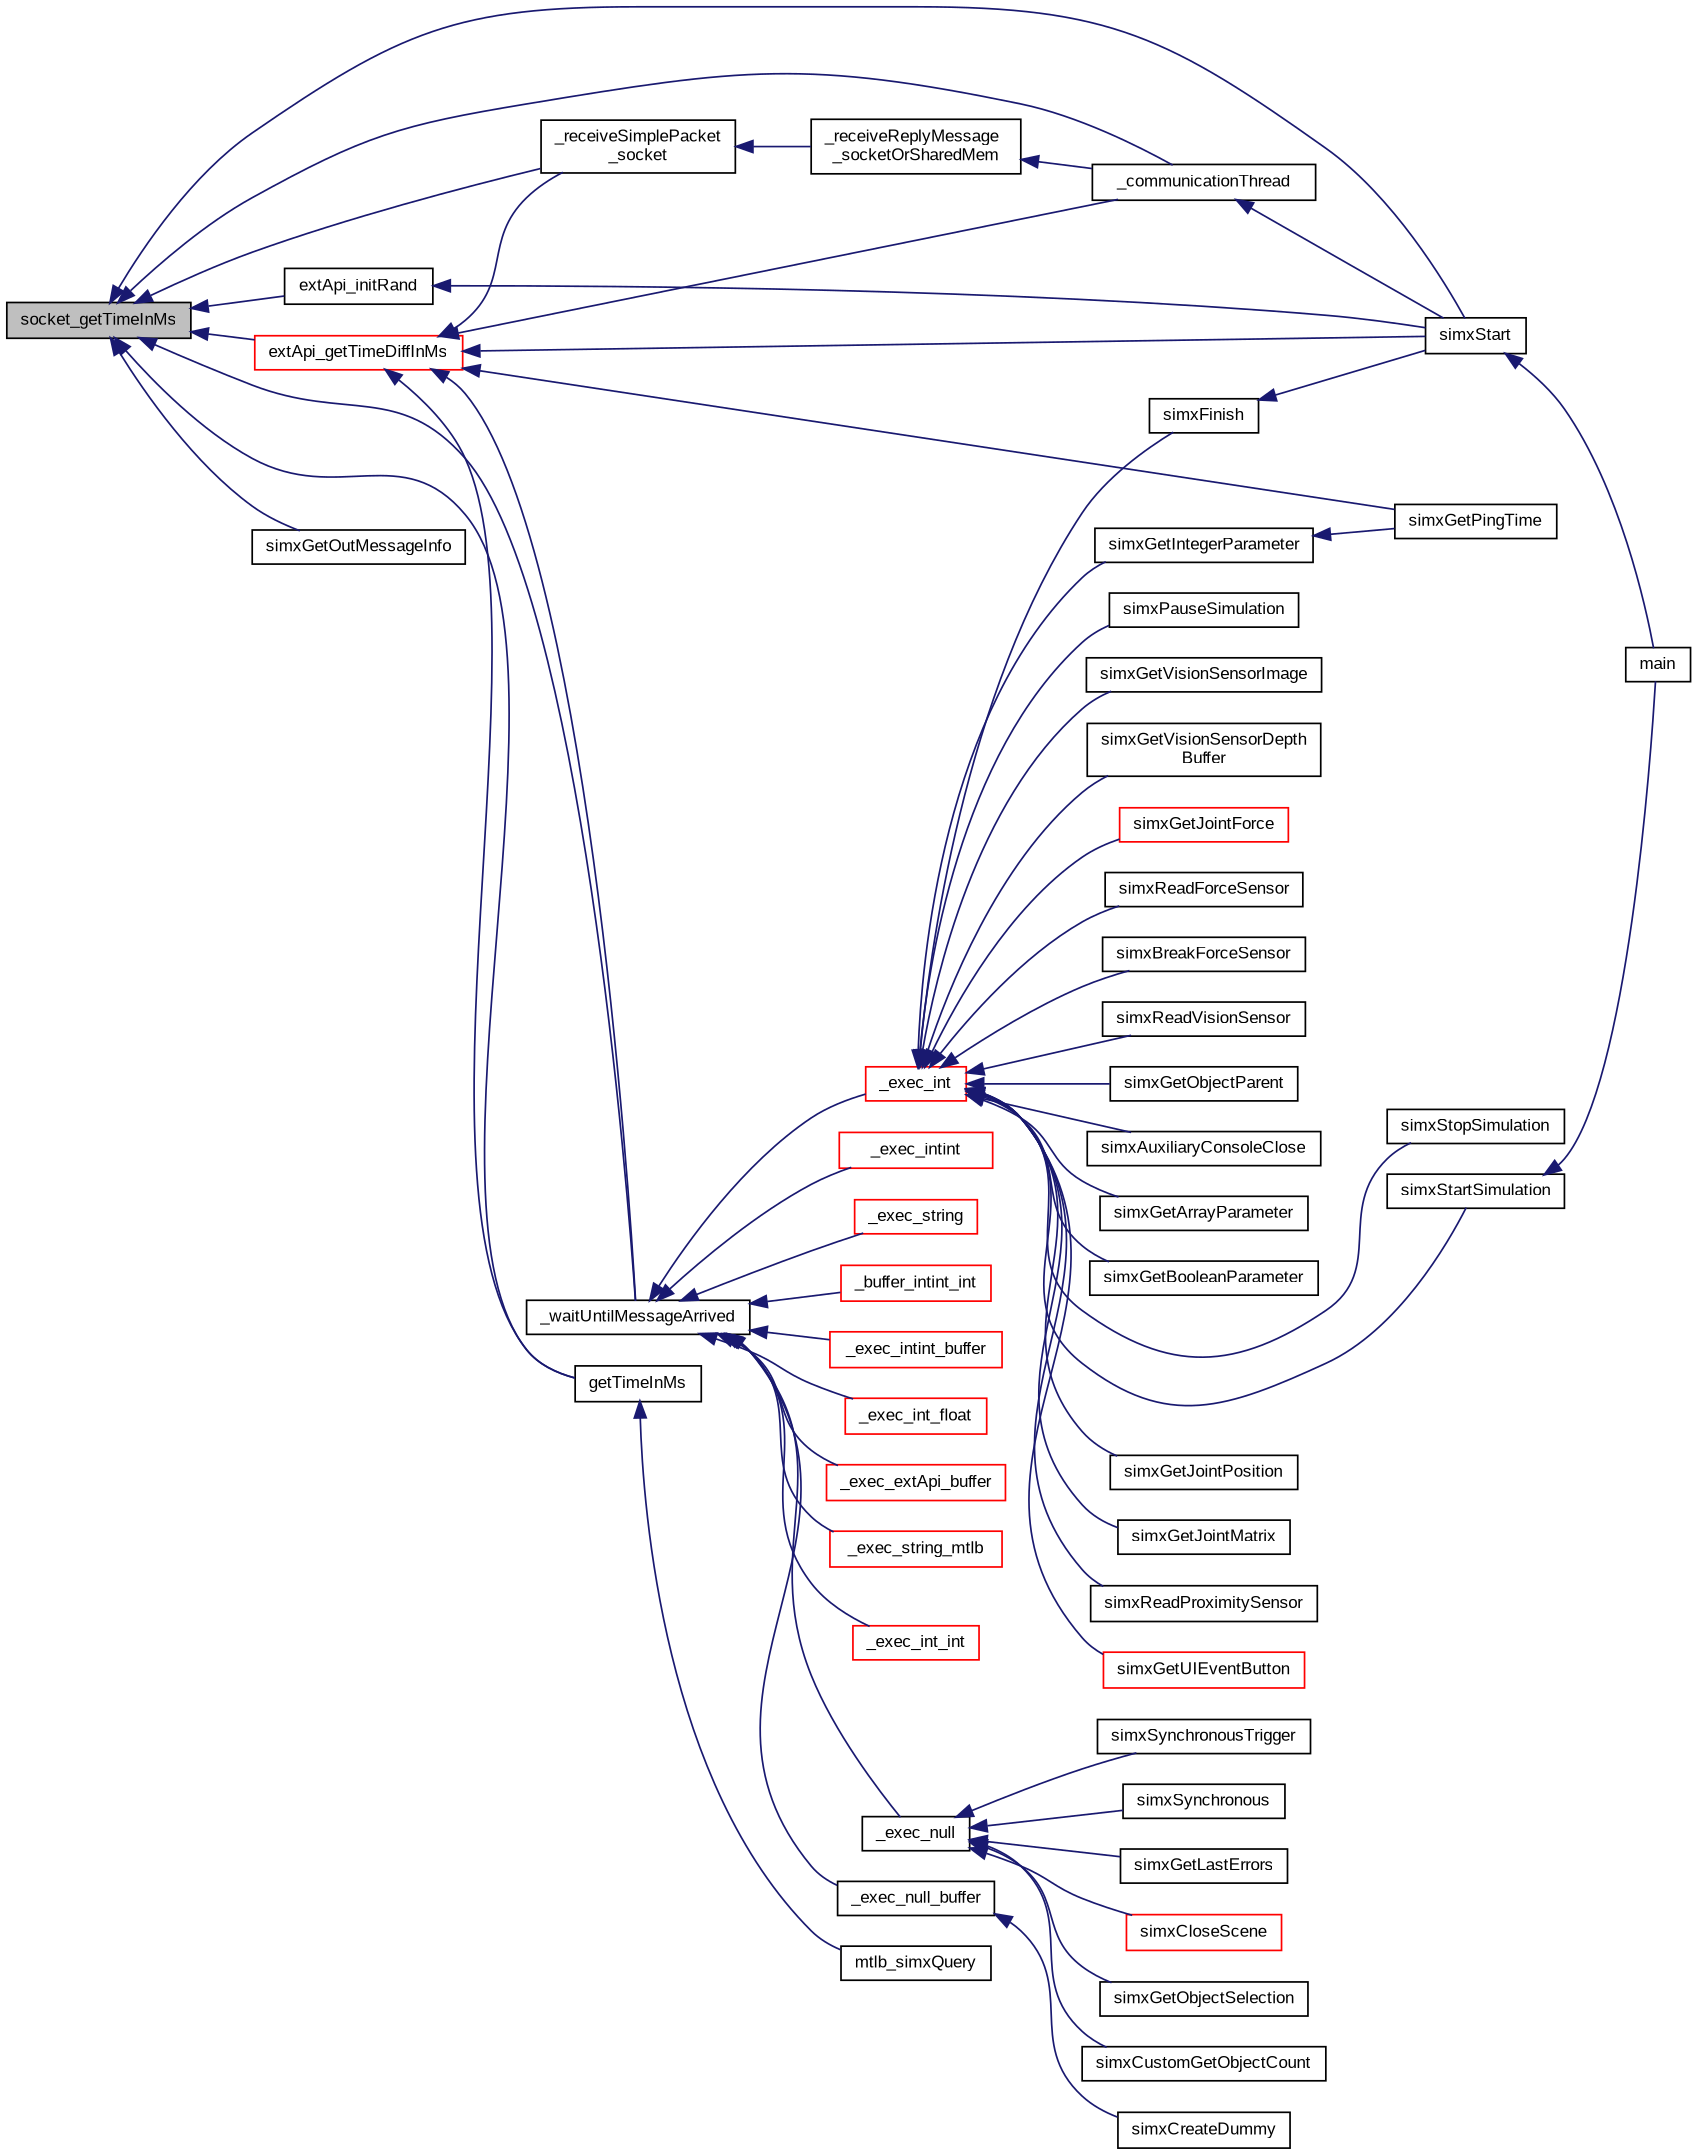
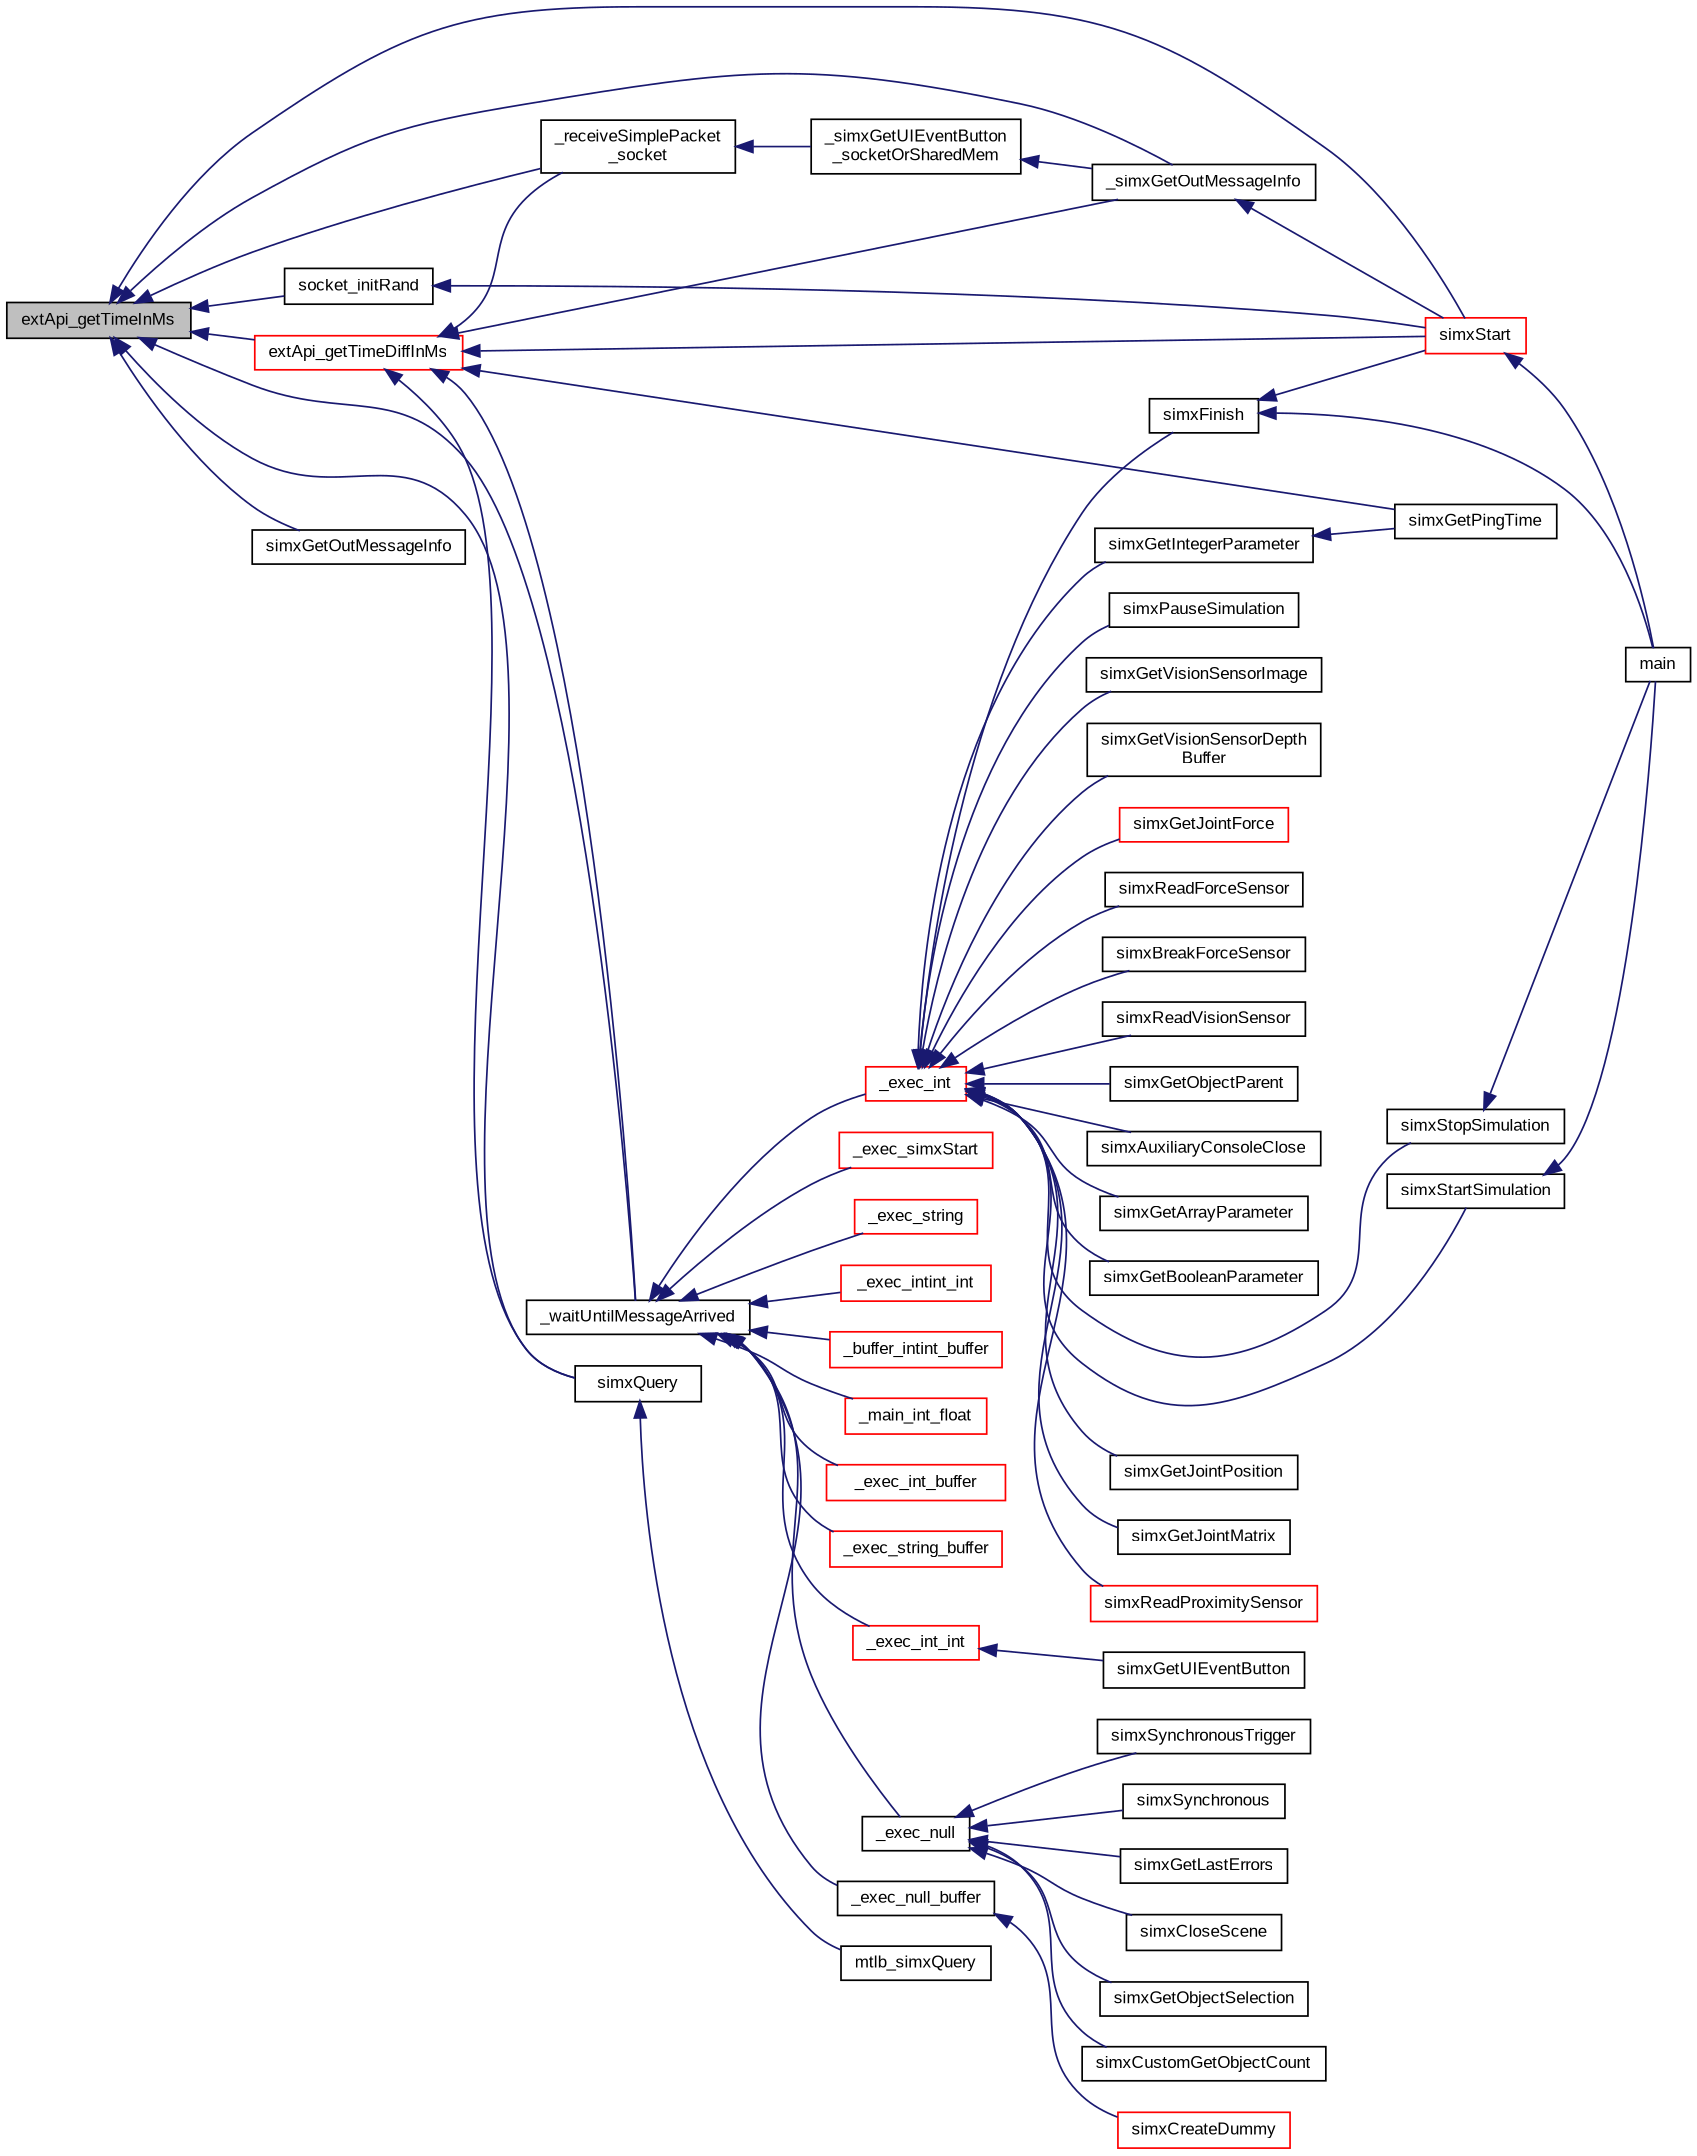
(916, 147) -> (916, 147)
(1204, 182) -> (1204, 182)
(359, 286) -> (359, 286)
(99, 320) -> (99, 320)
(1476, 336) -> (1476, 336)
none -> (1514, 459)
none -> (1570, 887)
(916, 1150) -> (916, 1150)
(916, 1283) -> (916, 1283)
(916, 1350) -> (916, 1350)
(638, 1384) -> (638, 1384)
(916, 1416) -> (916, 1416)
(916, 1483) -> (916, 1483)
(1030, 1491) -> (1050, 1655)
(916, 1549) -> (916, 1549)
(1204, 1604) -> (1204, 1604)
(1204, 1670) -> (1204, 1670)
(1204, 1933) -> (1204, 1933)
(1204, 2130) -> (1204, 2130)
